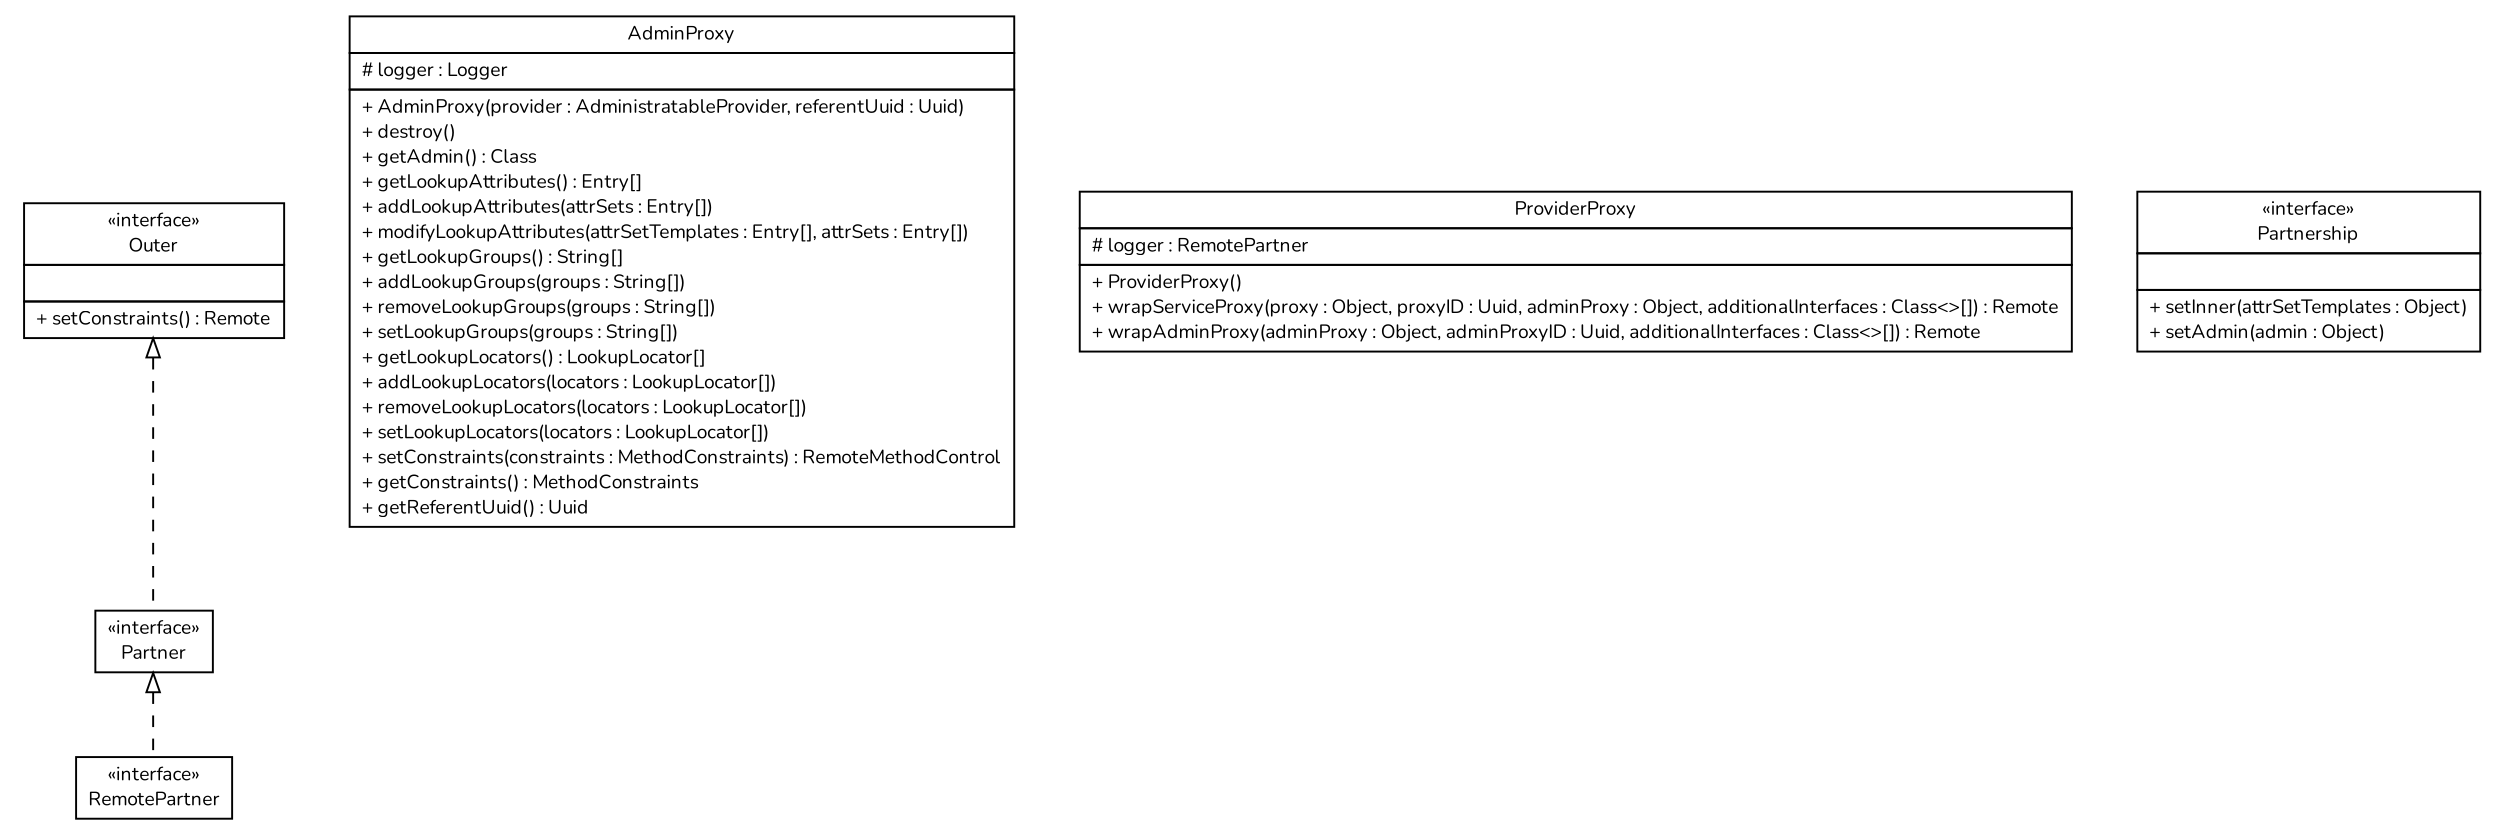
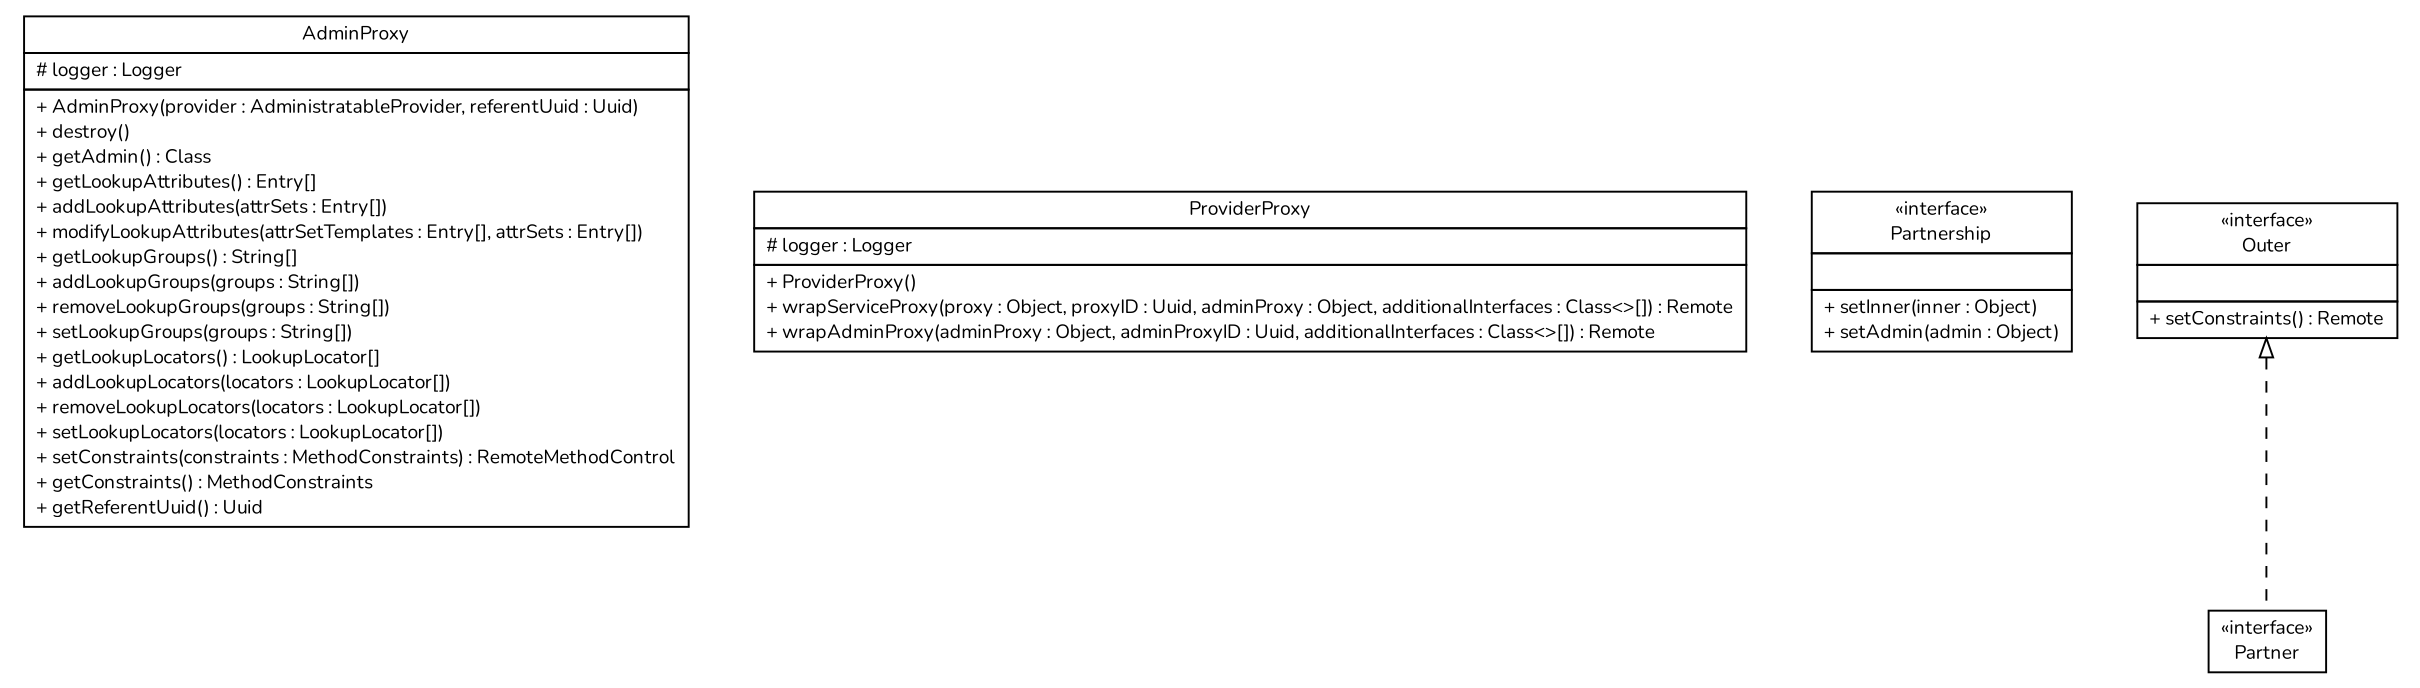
(1201, 246) -> (840, 246)
(2309, 307) -> (1931, 307)
(153, 788) -> none
